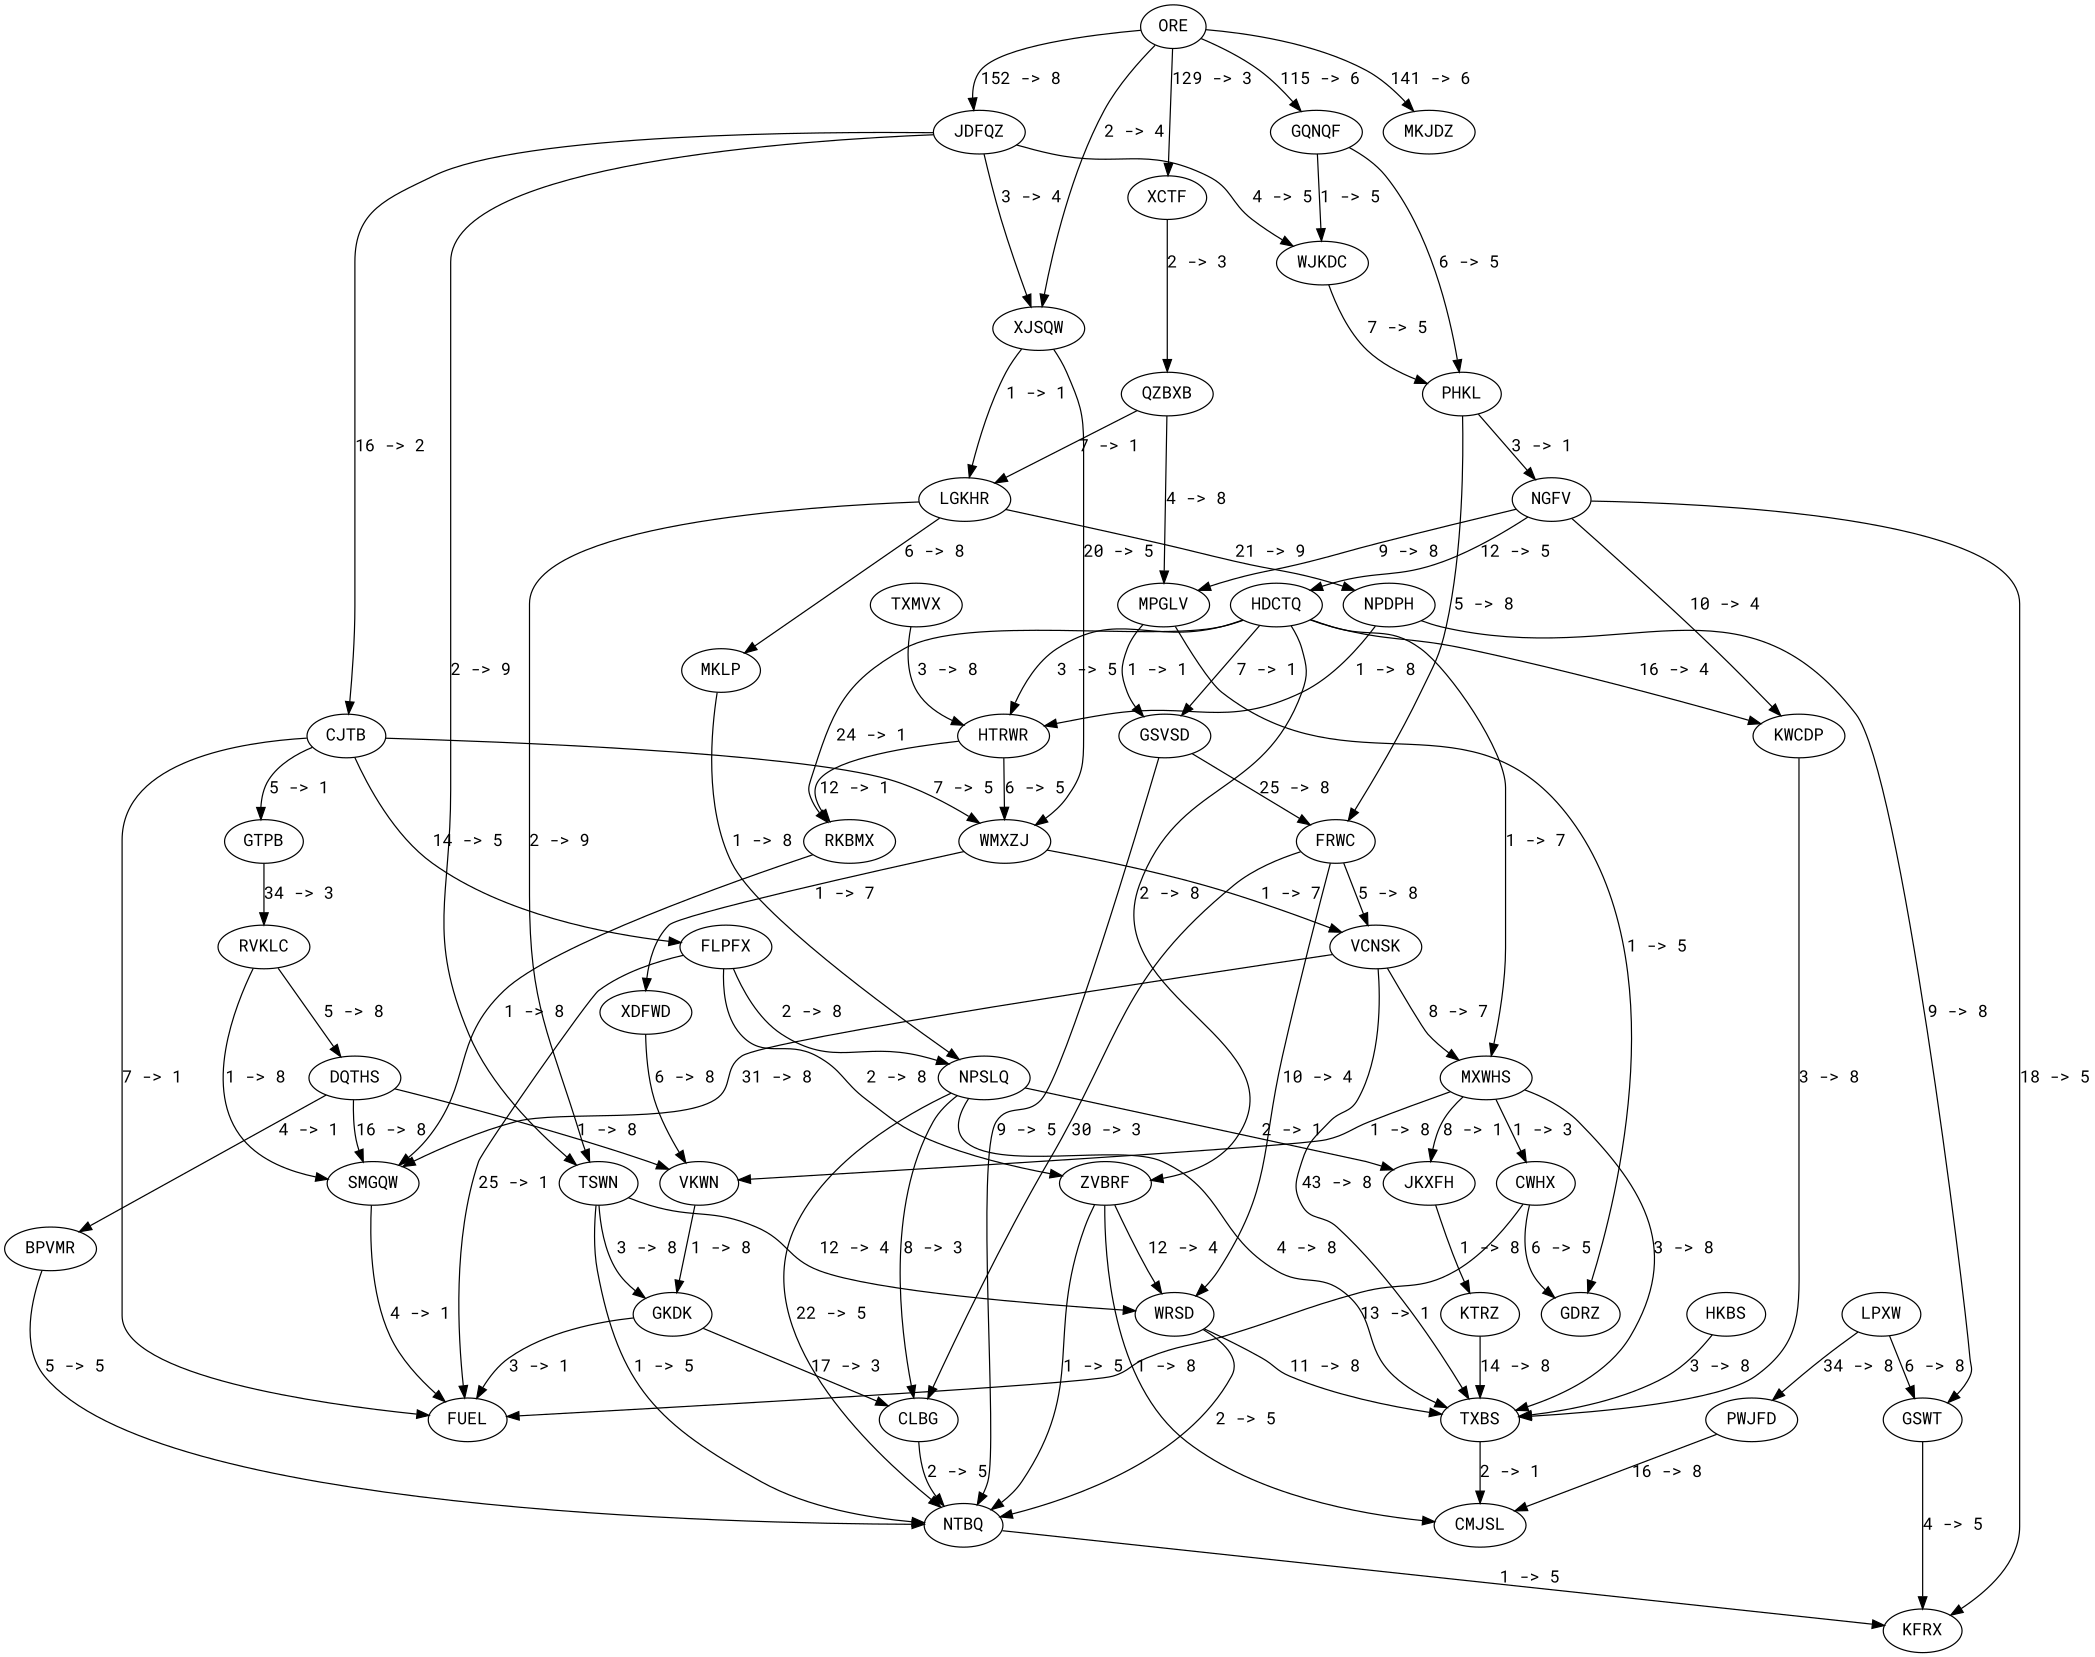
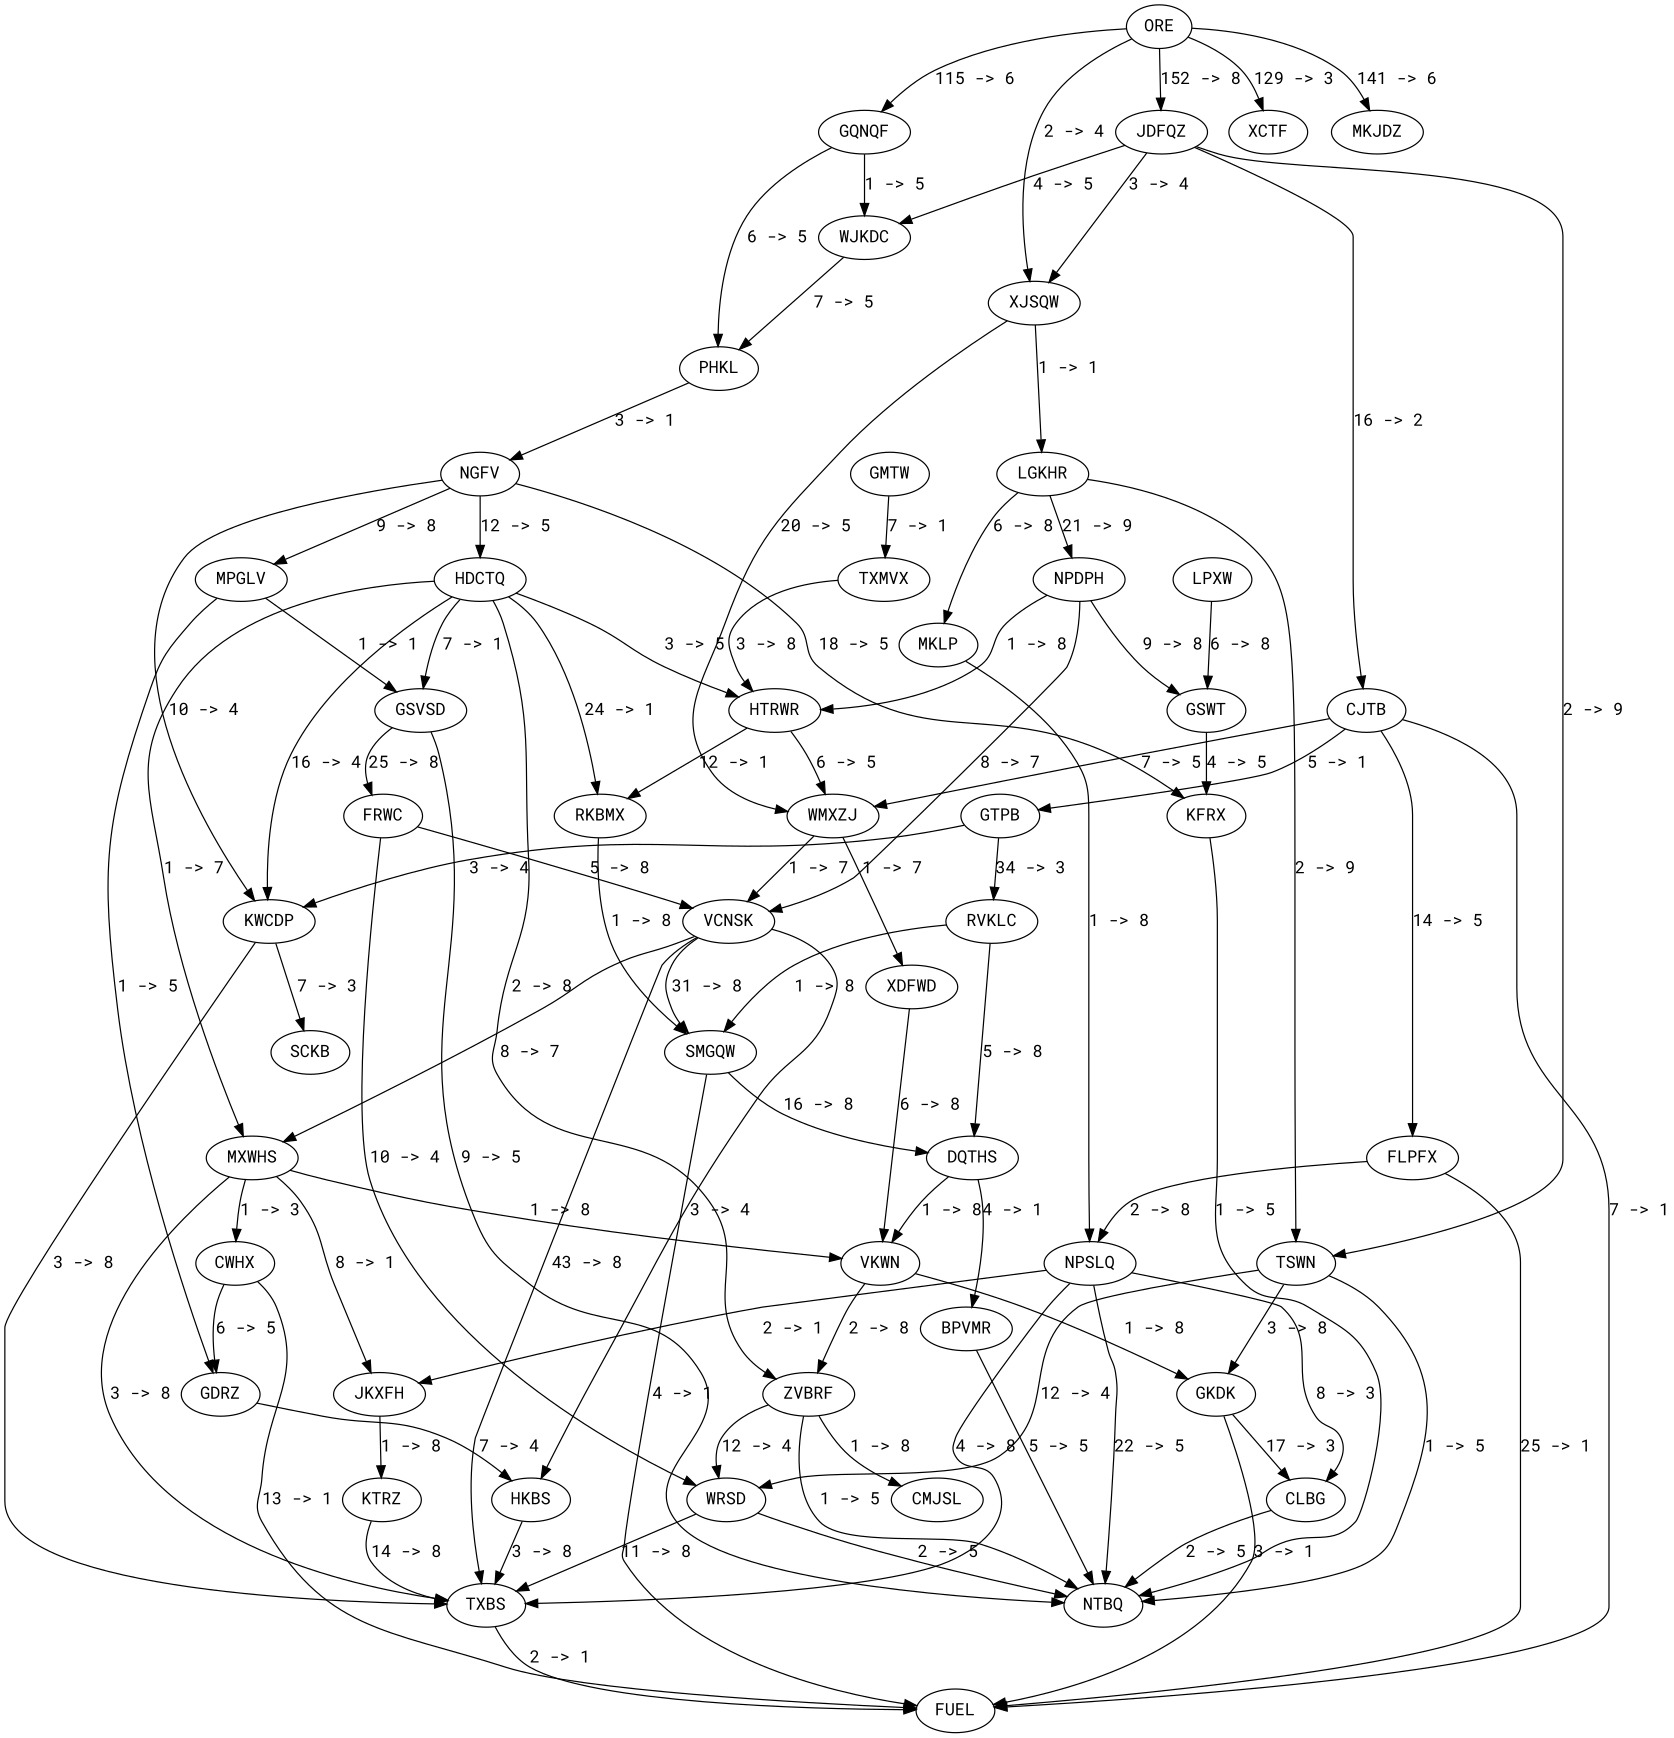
(1167, 394) -> none
none -> (890, 474)
(1449, 614) -> none
none -> (957, 778)
none -> (637, 844)
none -> (310, 1052)
(1086, 1092) -> none
(860, 1094) -> (841, 1321)
(354, 1125) -> (815, 1128)
none -> (705, 1178)
(1752, 1420) -> none
none -> (391, 1424)
(1480, 1466) -> (688, 1700)
(1437, 1577) -> (1306, 1306)
